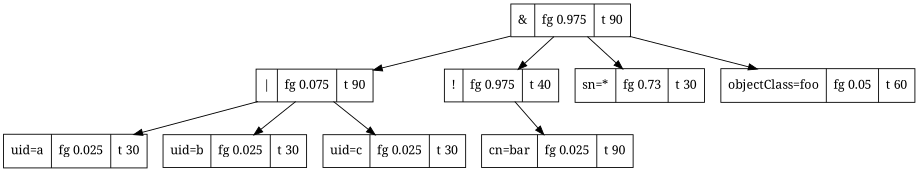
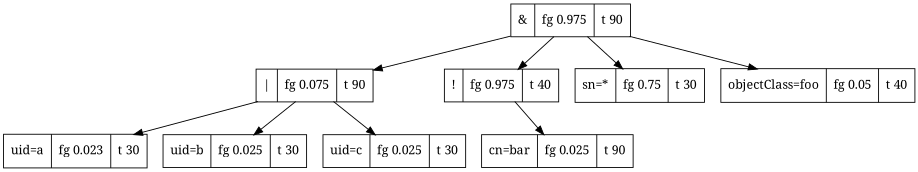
(642, 85) -> (642, 85)
(897, 85) -> (897, 85)
(81, 151) -> (81, 151)
